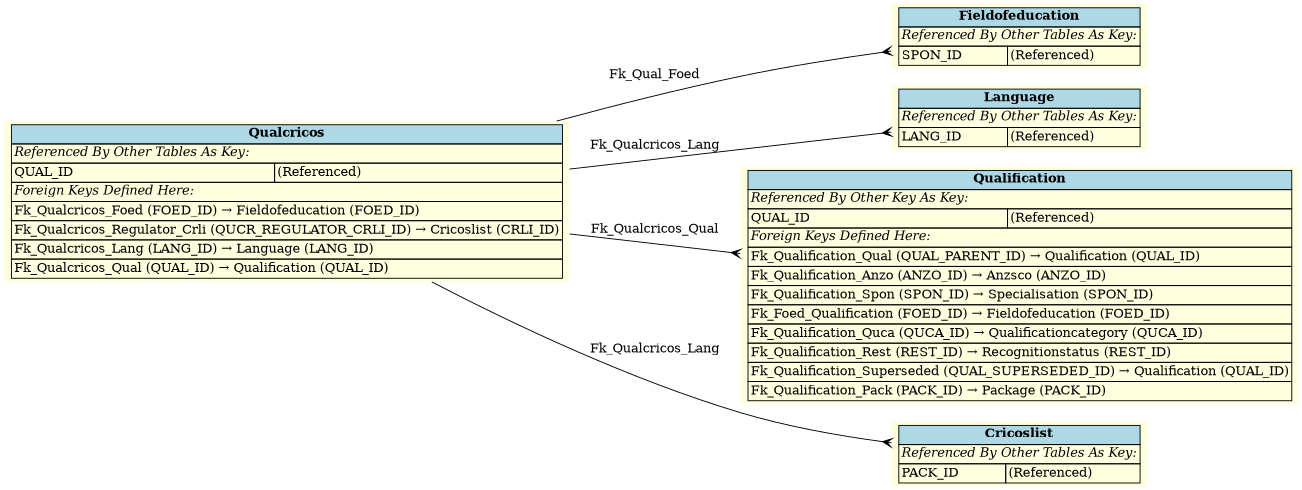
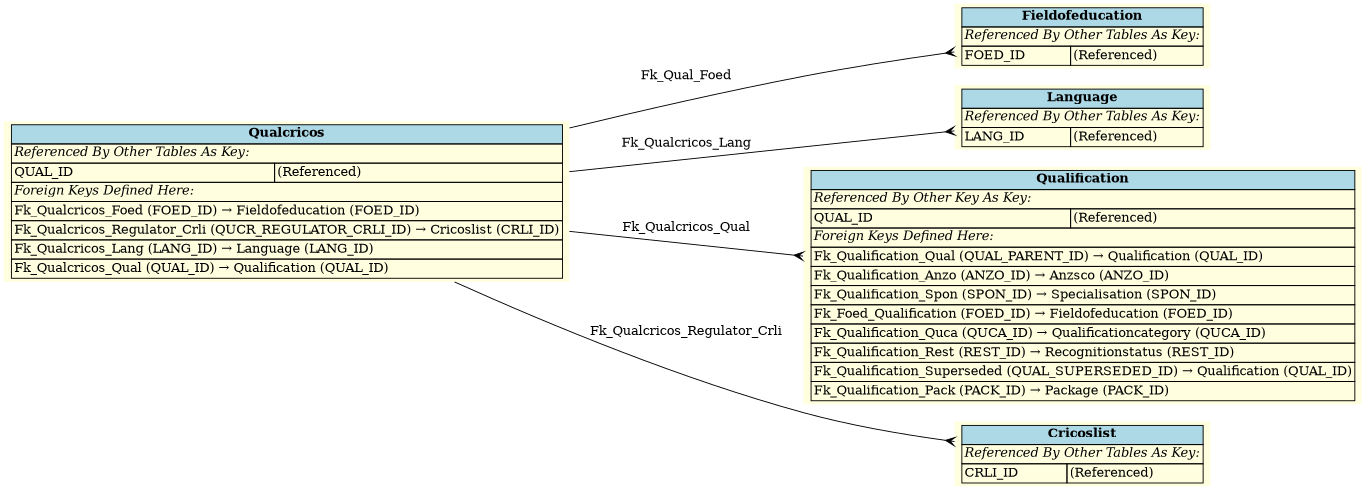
(932, 55) -> (995, 55)
(655, 349) -> (686, 332)
(930, 473) -> (992, 473)
